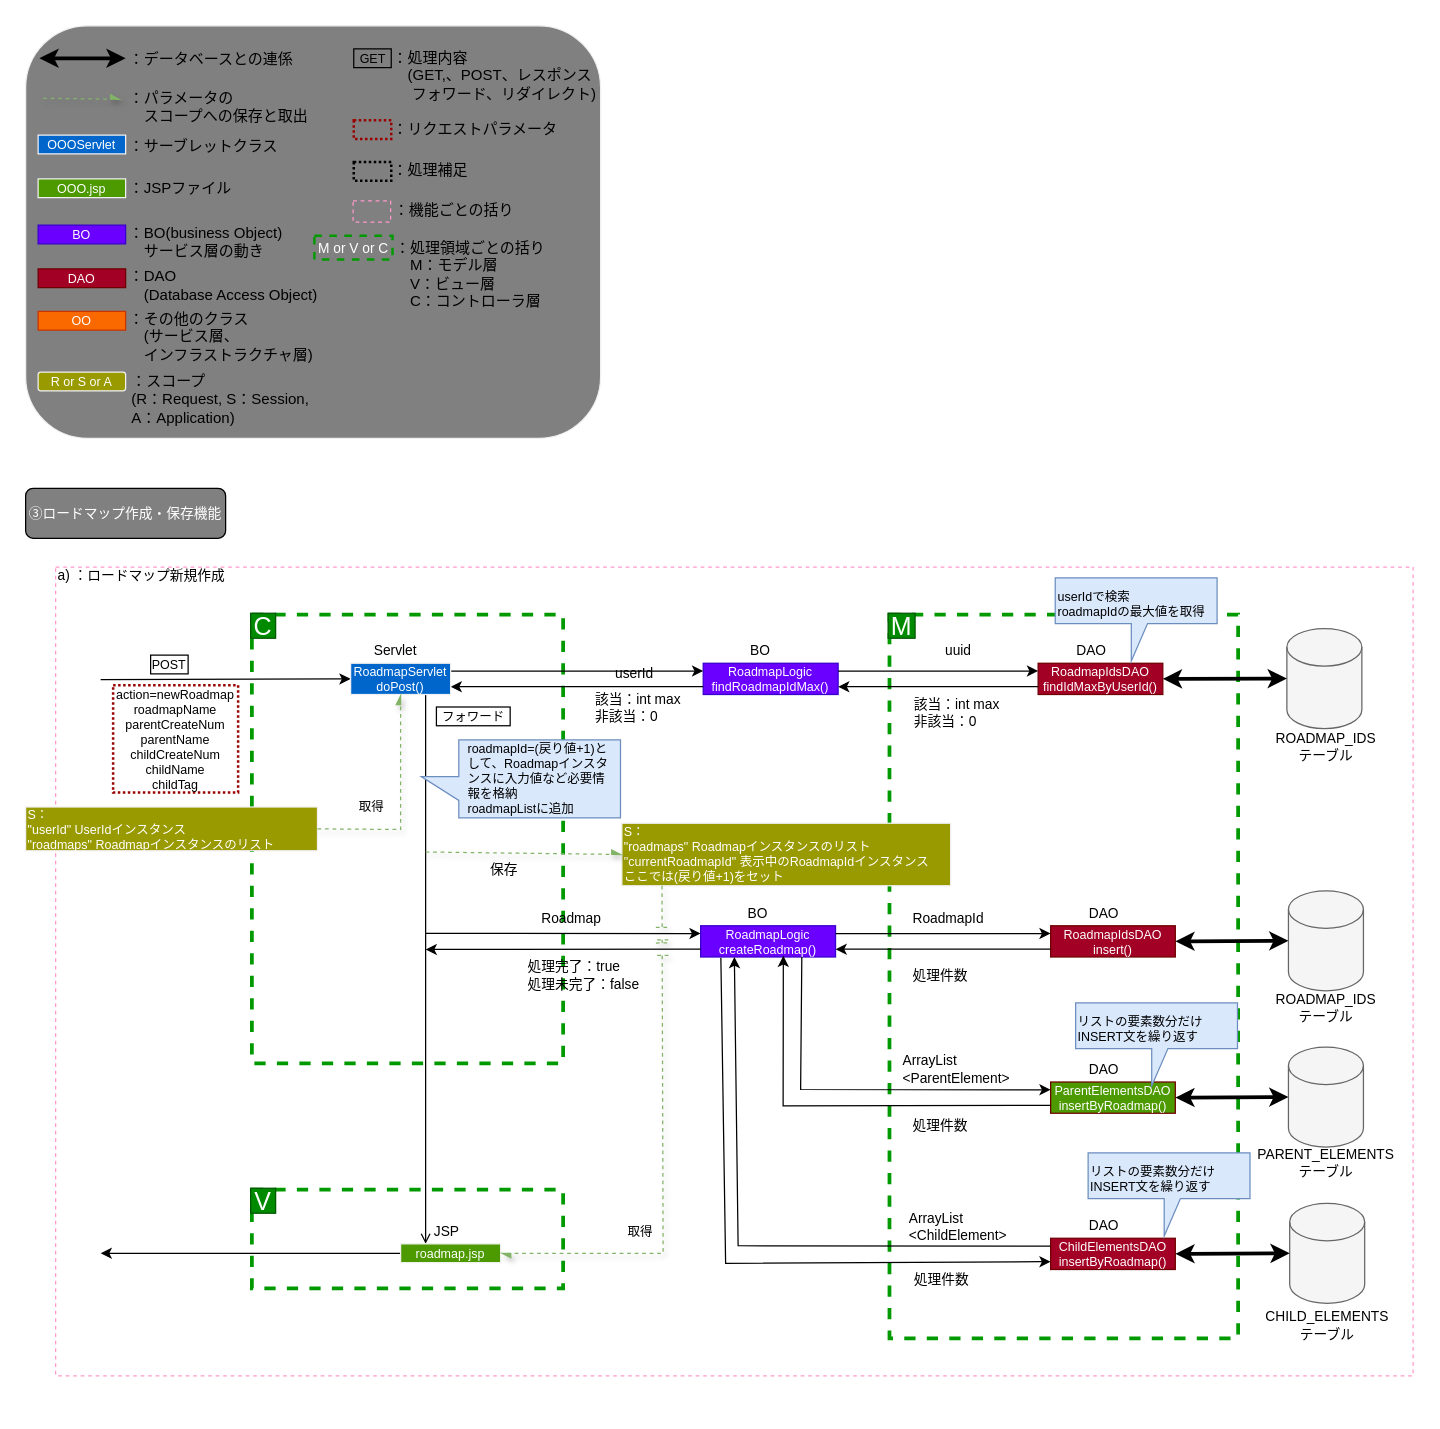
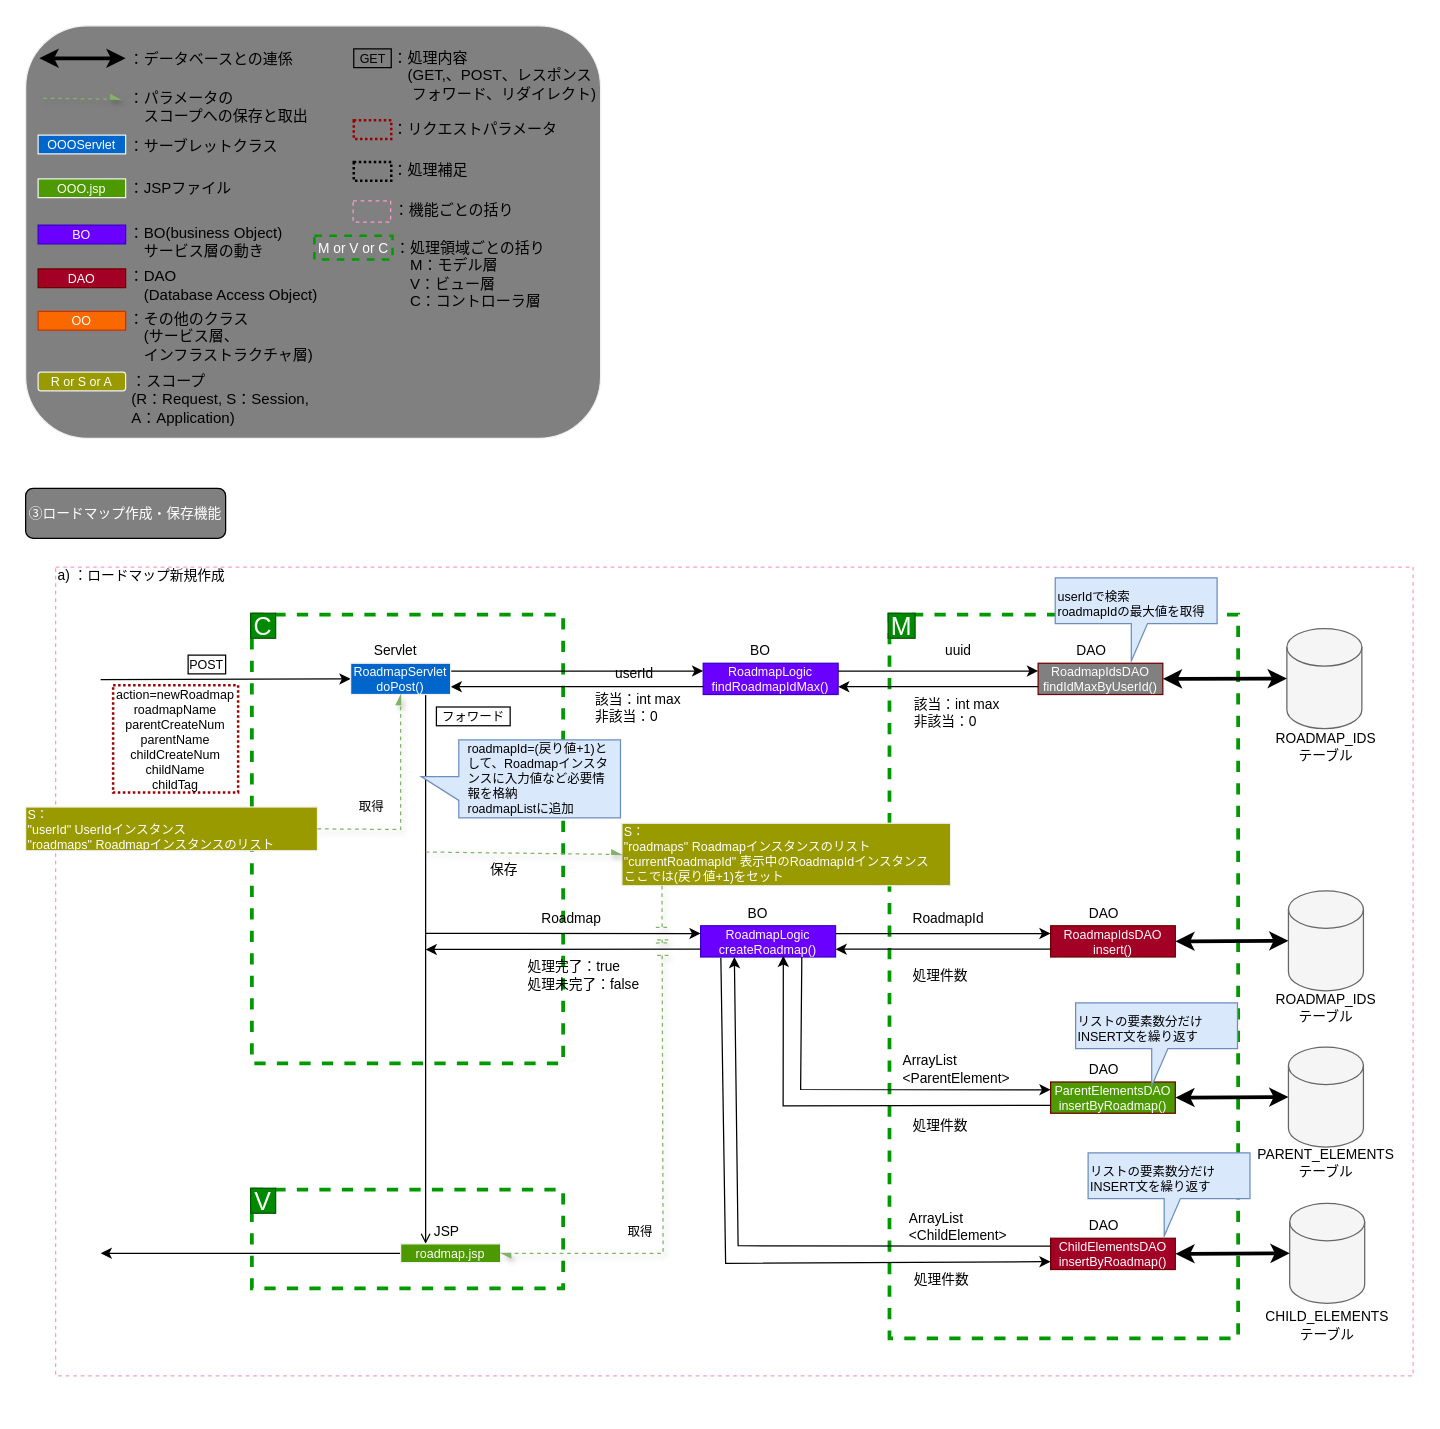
(169, 664) -> (207, 664)
(1100, 679) -> (1100, 679)
